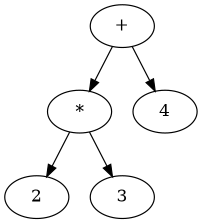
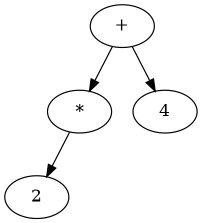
(122, 197) -> none
